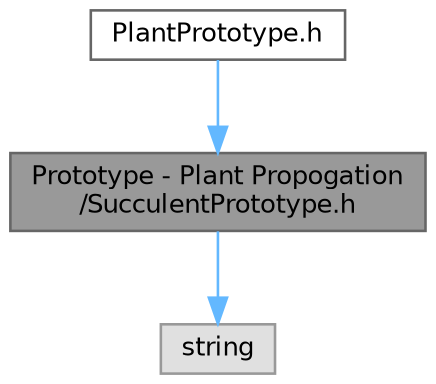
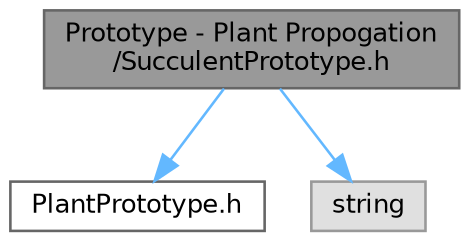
(218, 93) -> (197, 124)
